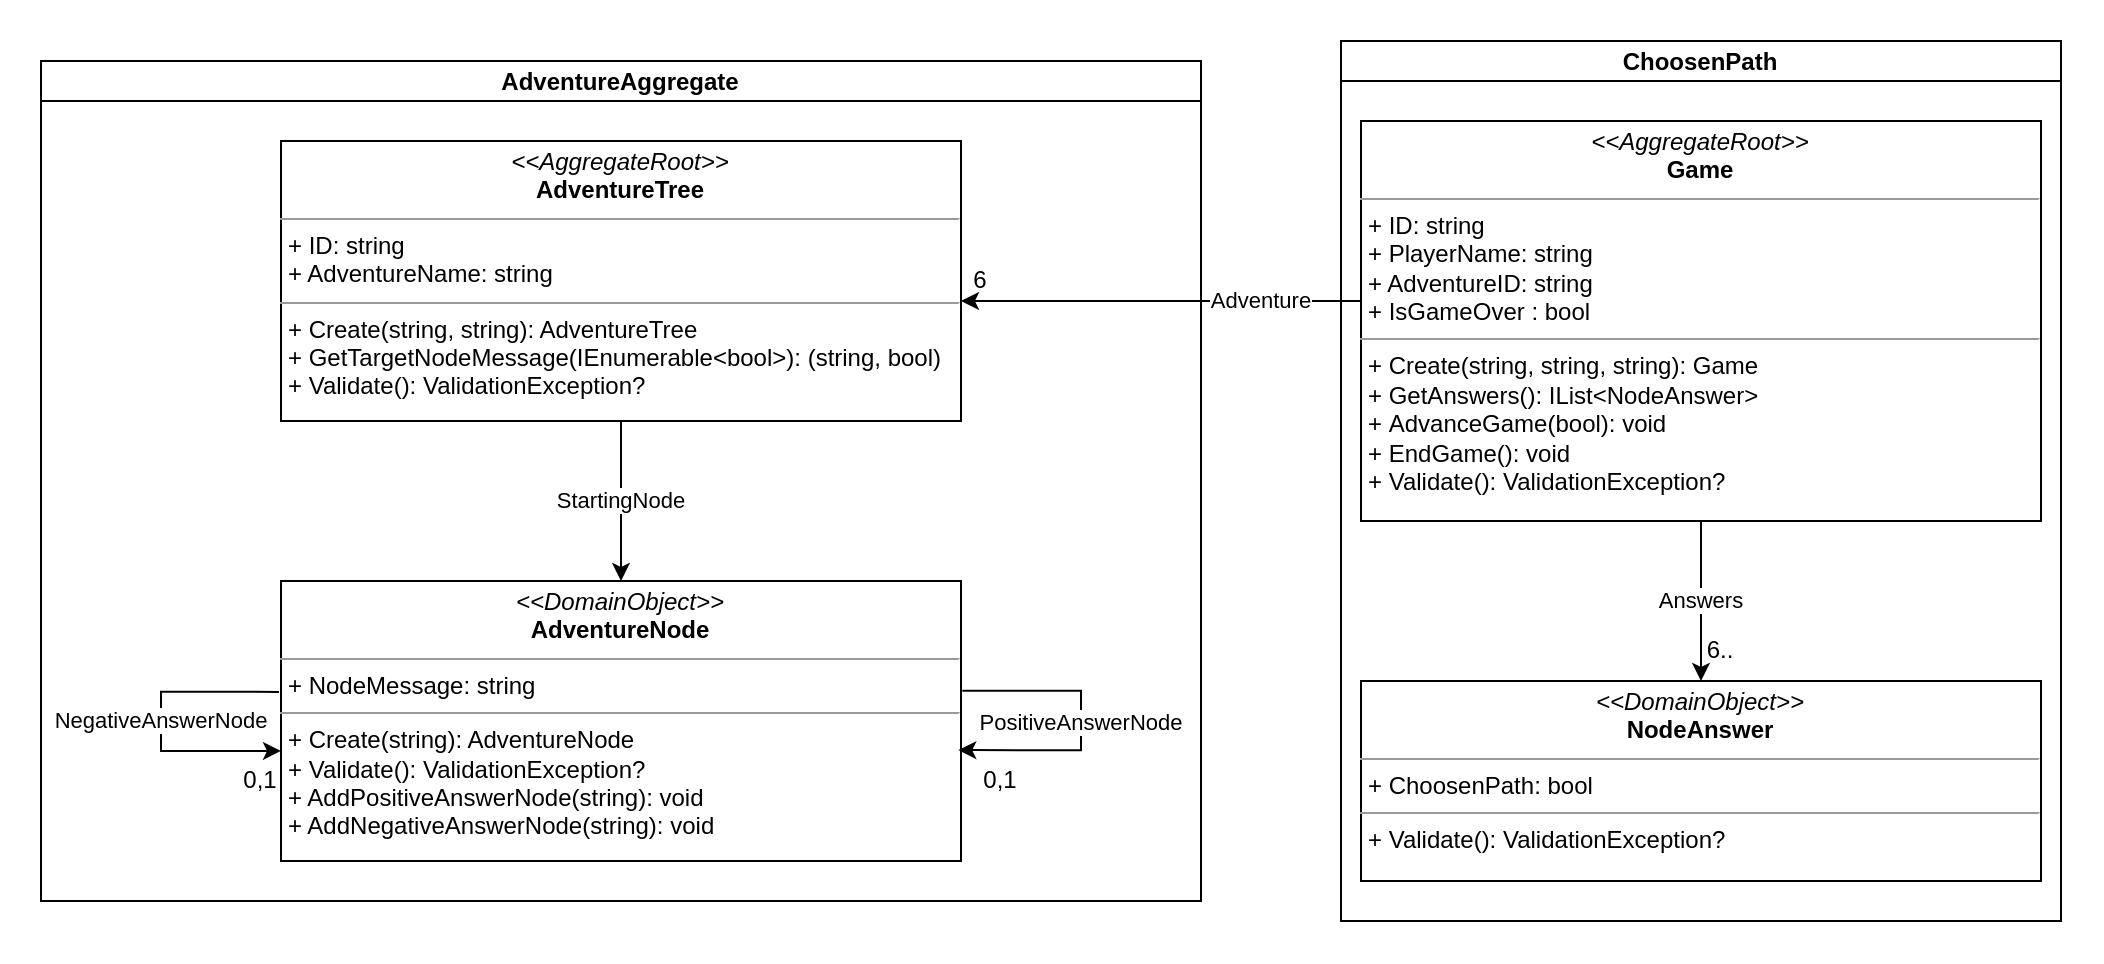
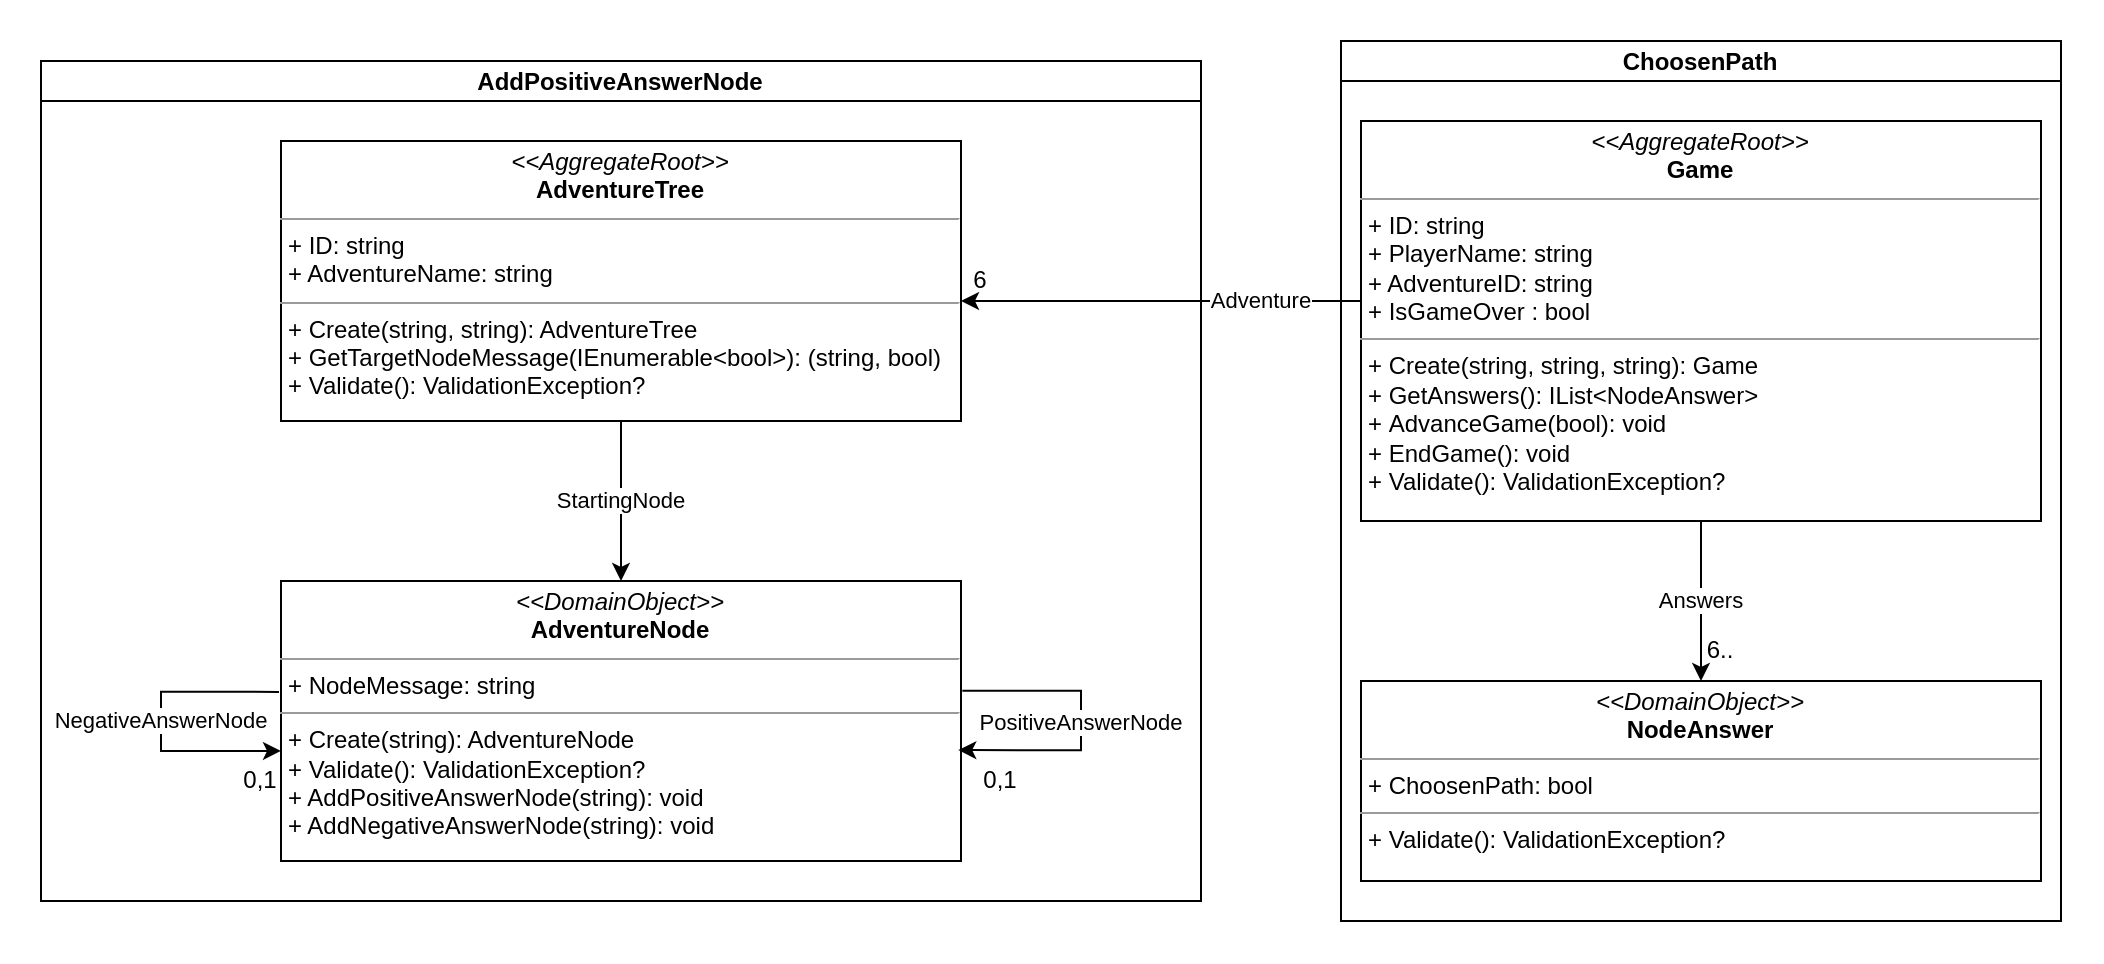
(620, 82) -> (620, 82)
